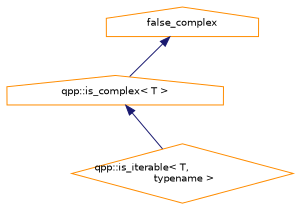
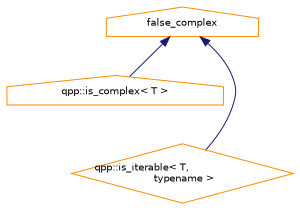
(147, 131) -> (235, 96)
